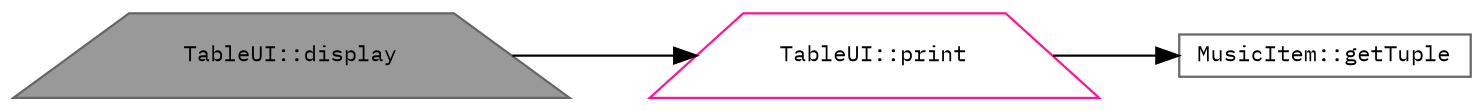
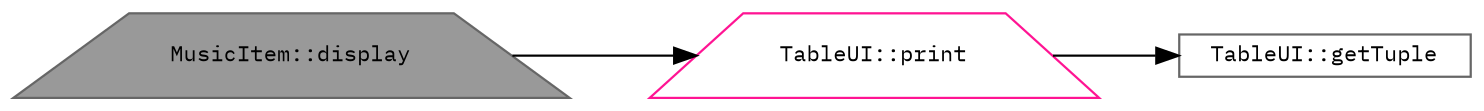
(291, 56) -> (291, 56)
(1325, 56) -> (1325, 56)
